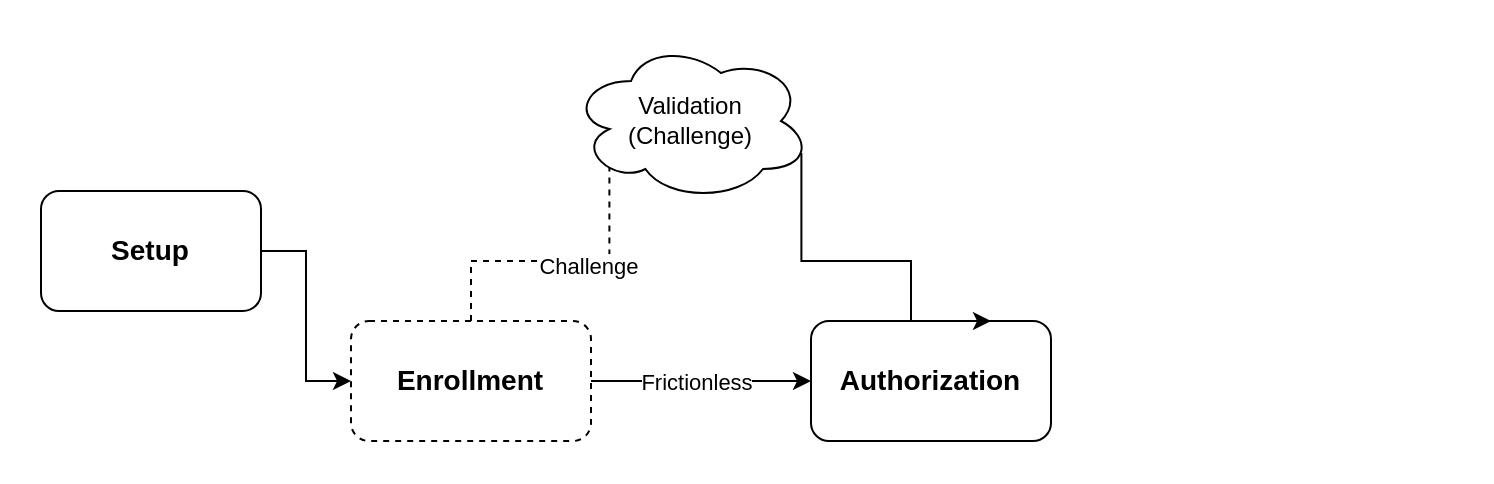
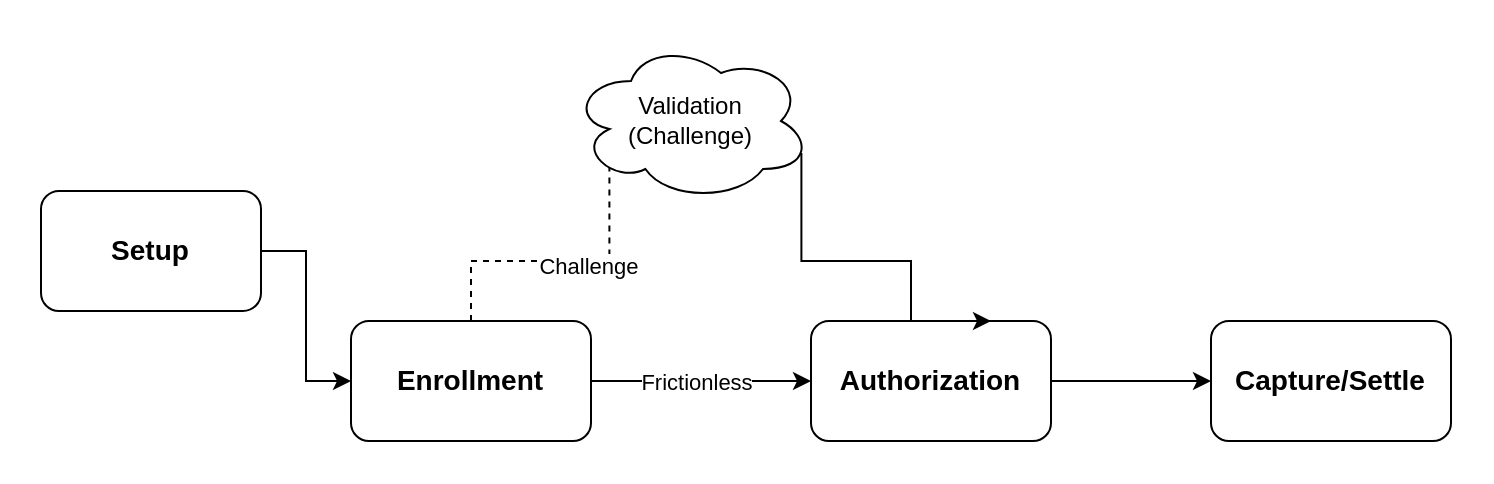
(471, 381) -> (471, 381)
none -> (1124, 381)
none -> (1331, 381)
